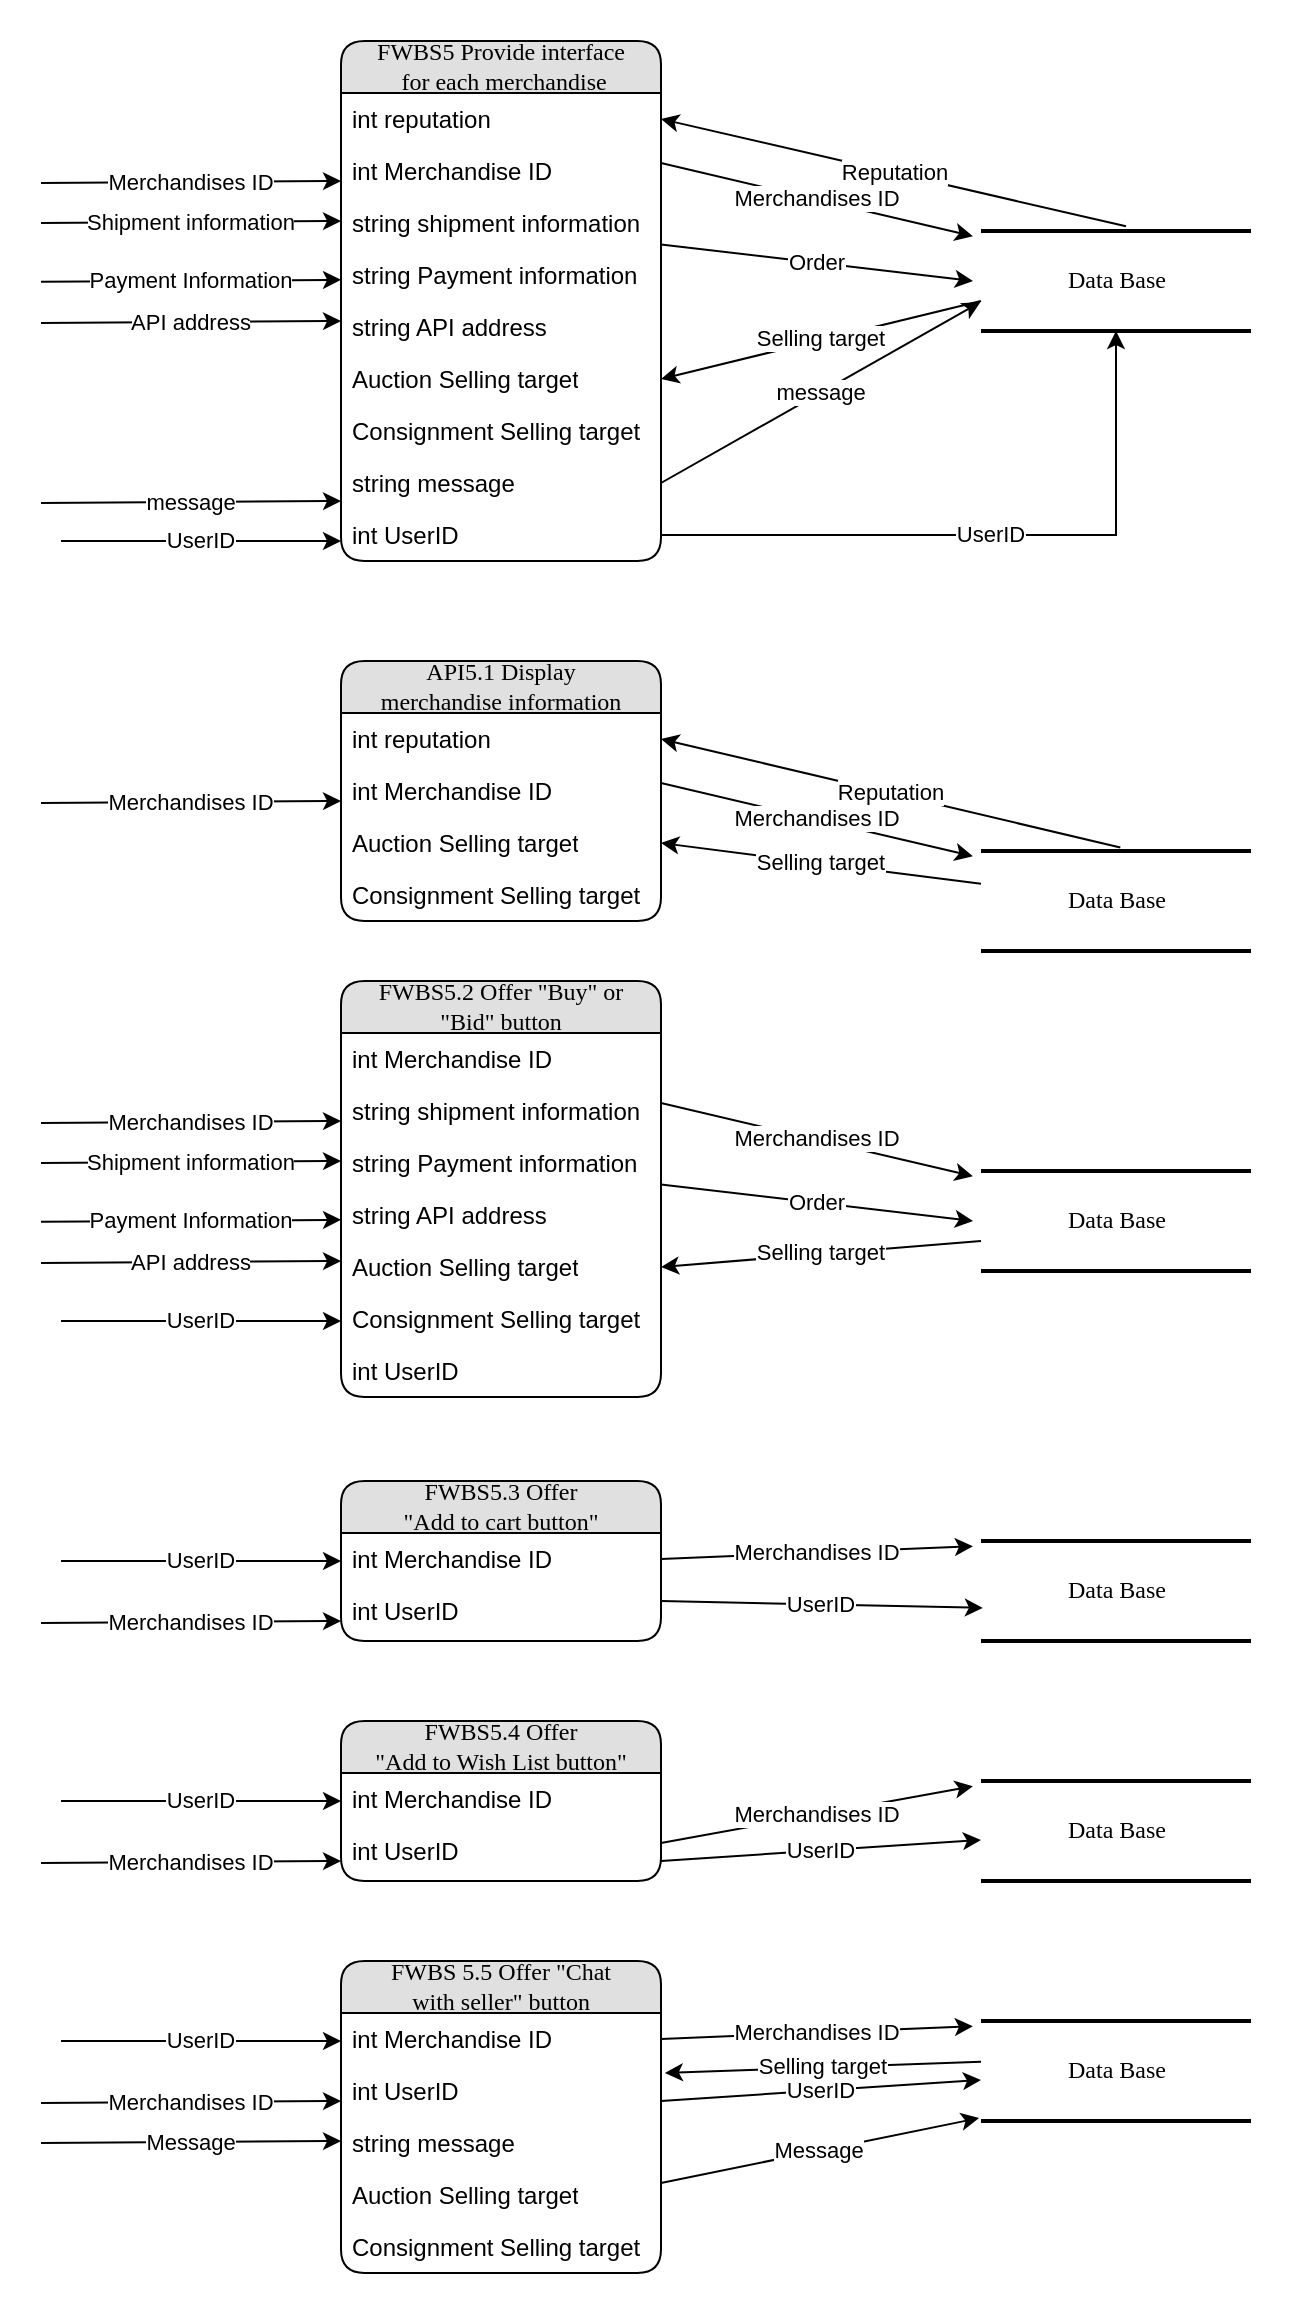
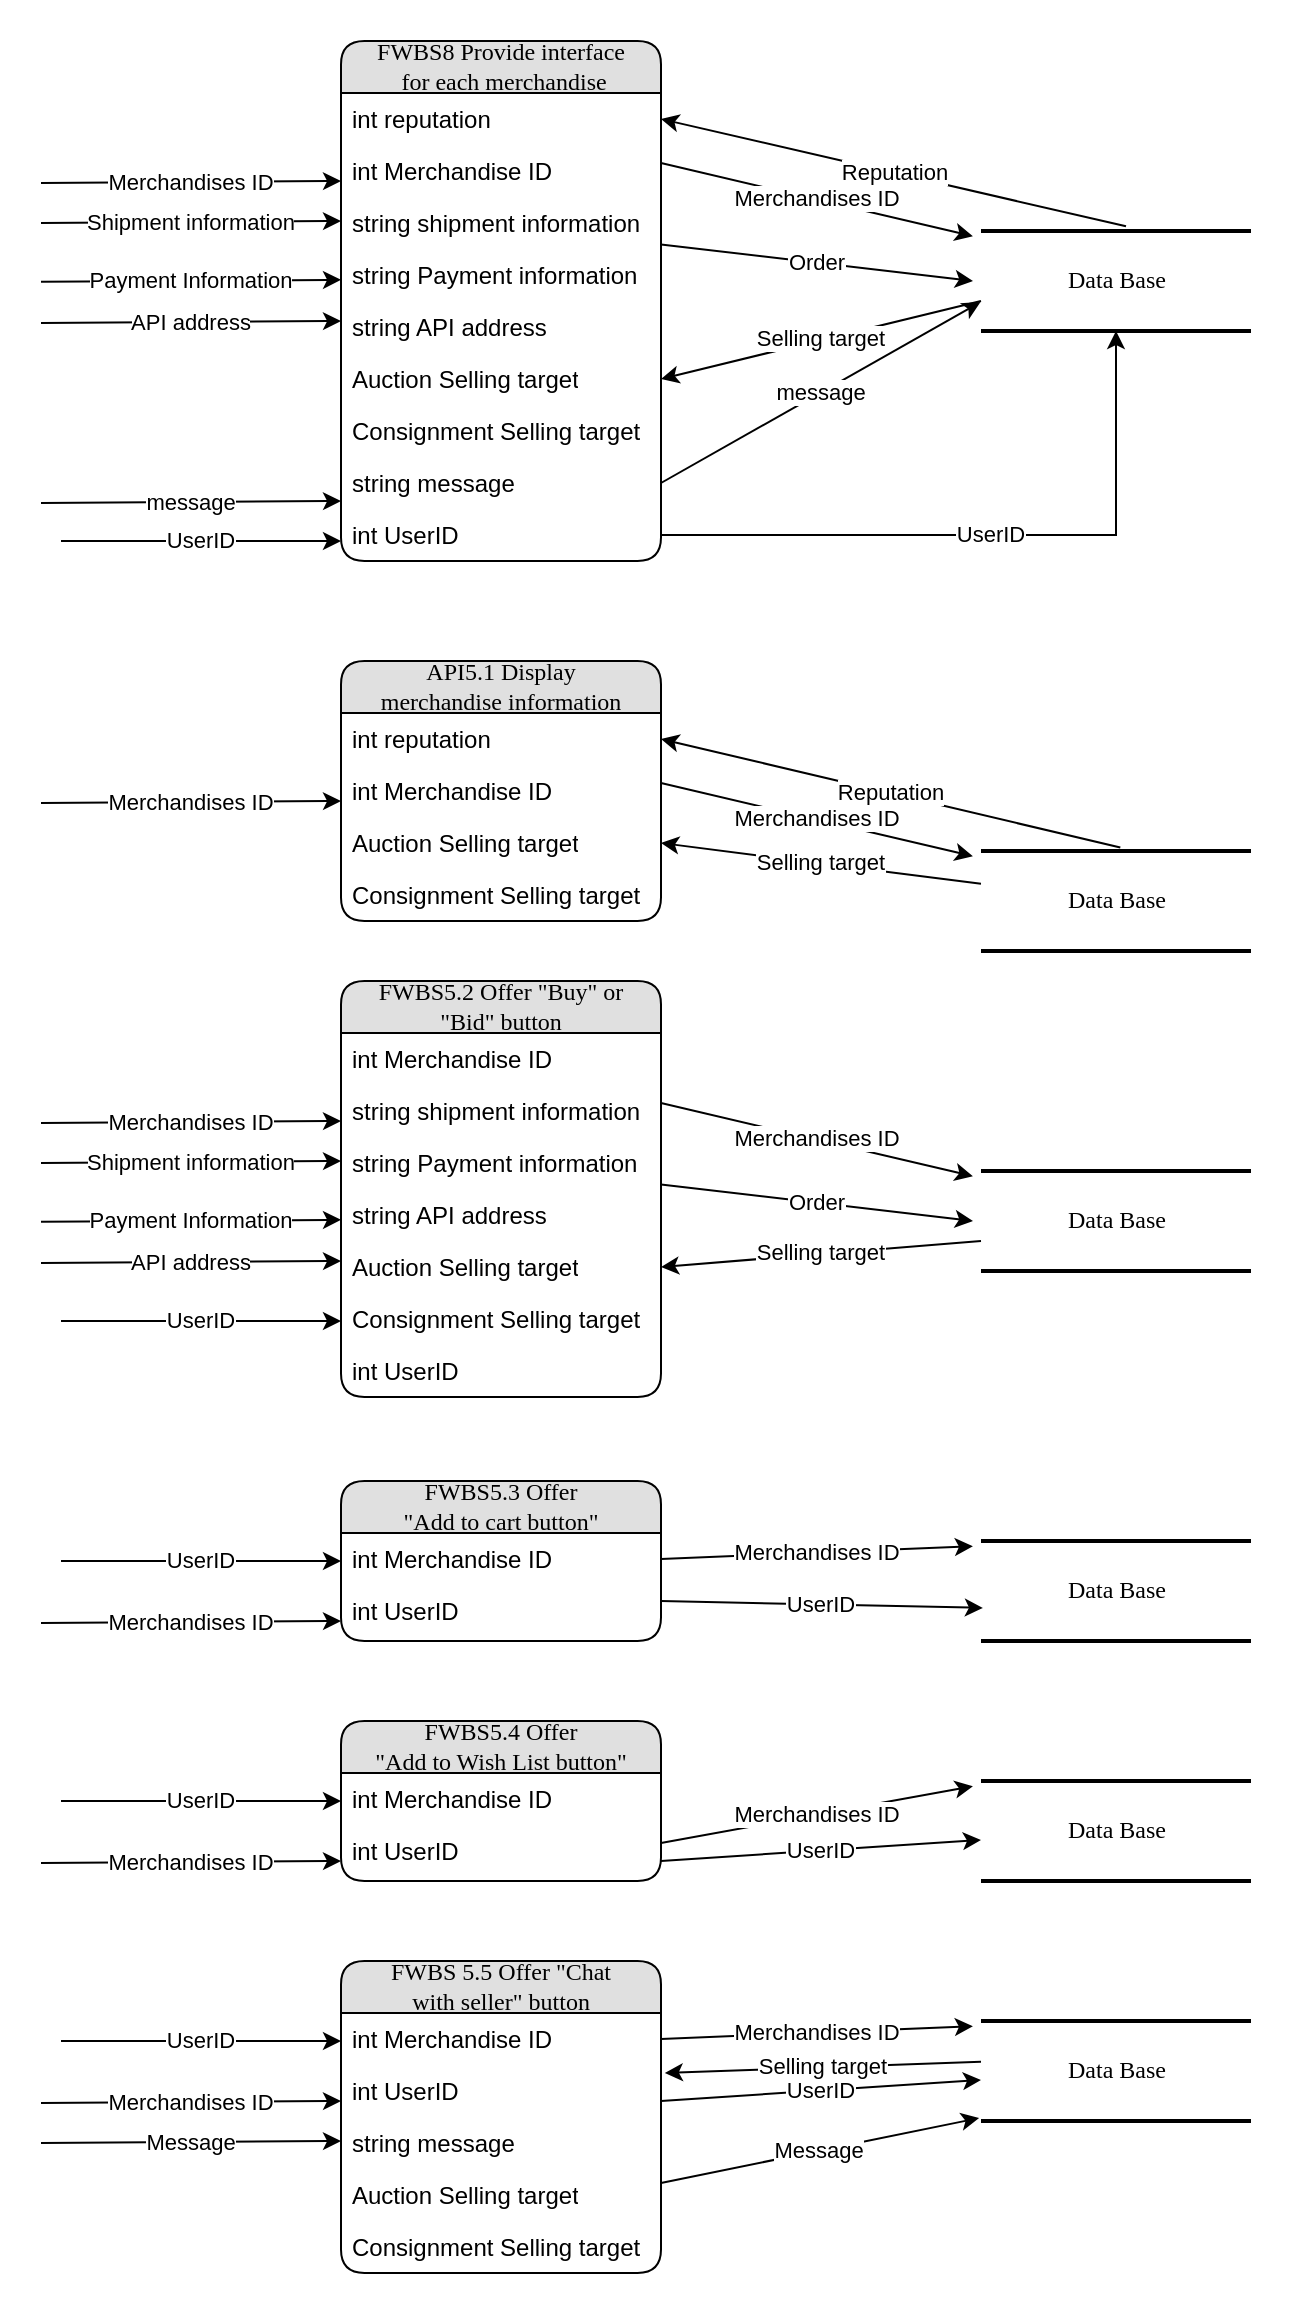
(502, 67) -> (502, 67)
